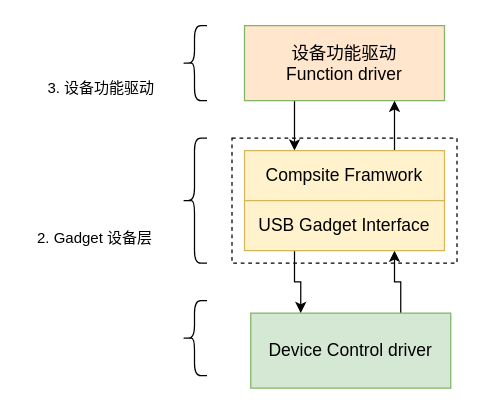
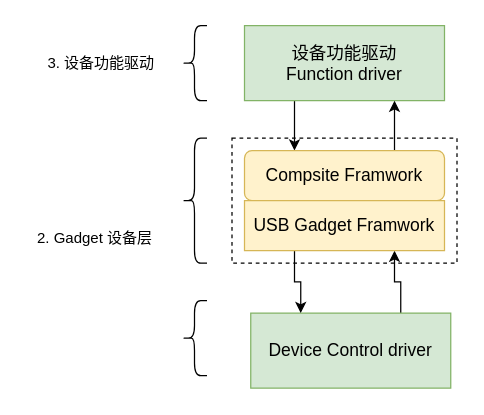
(344, 63) -> (344, 63)
(101, 88) -> (101, 63)
(344, 176) -> (344, 176)
(344, 226) -> (344, 226)
